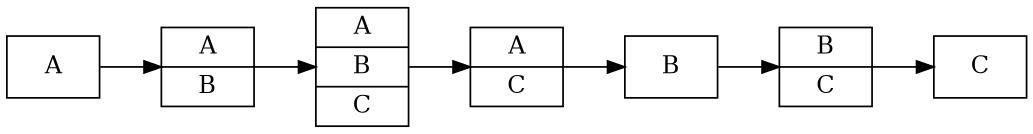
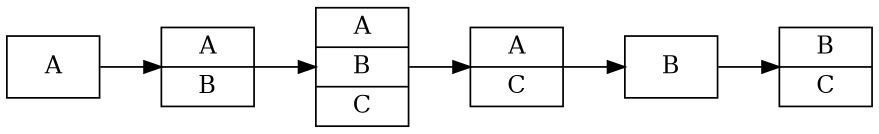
(980, 67) -> none
